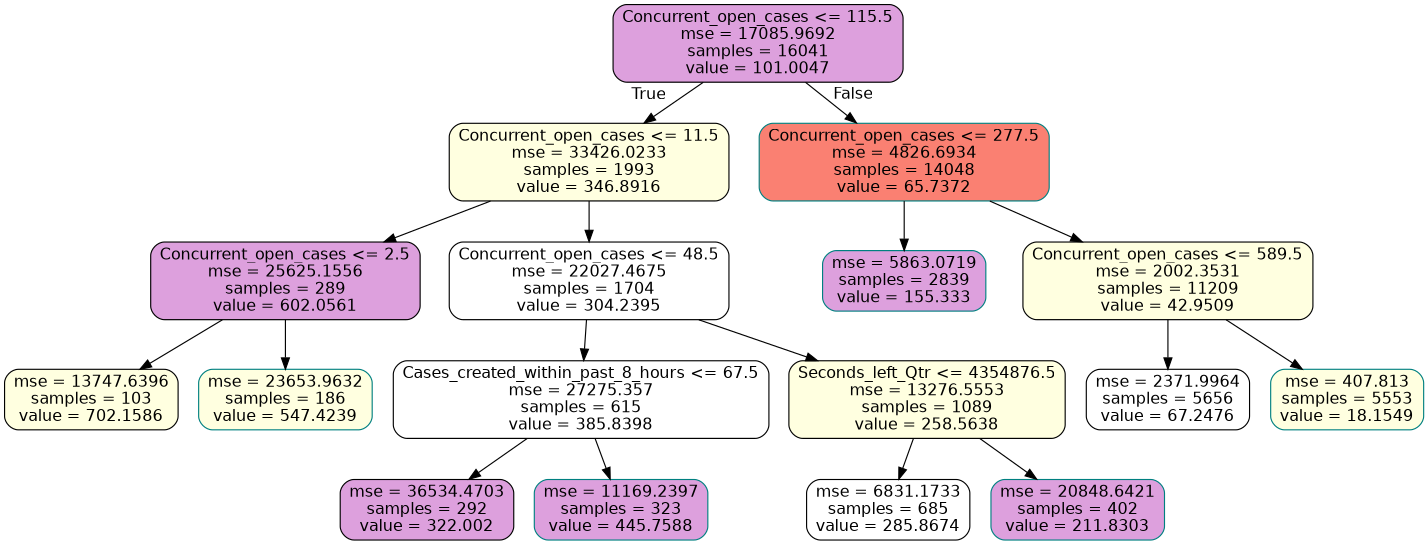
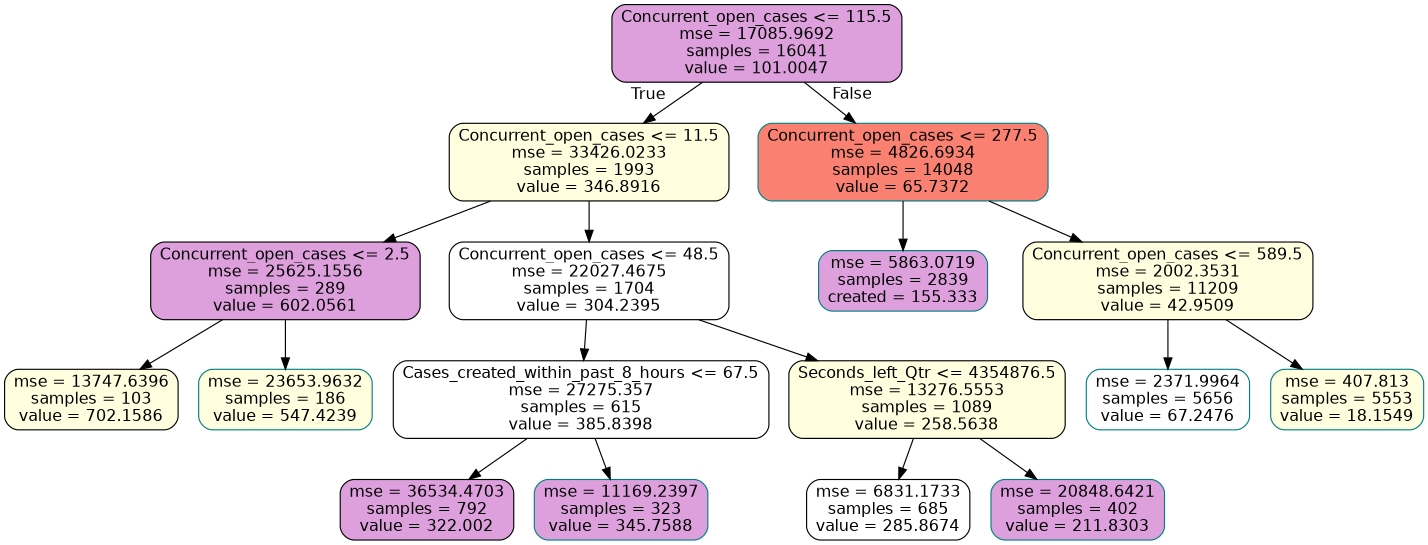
(904, 281) -> (903, 281)
(1168, 400) -> (1168, 400)
(427, 510) -> (427, 510)
(621, 510) -> (621, 510)
